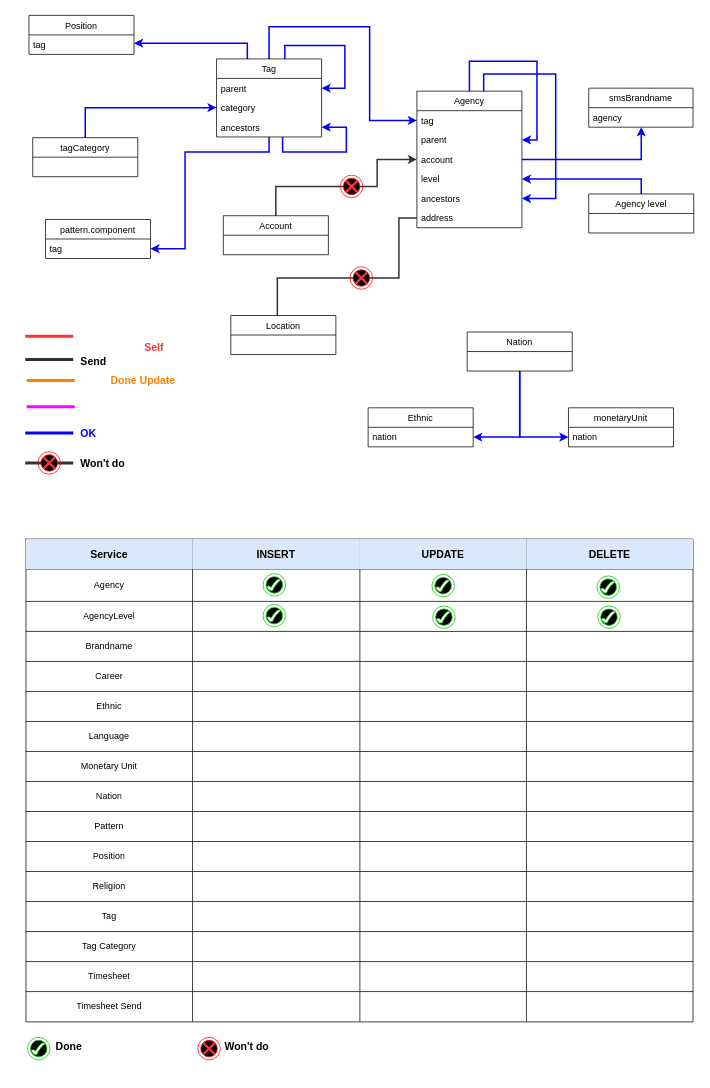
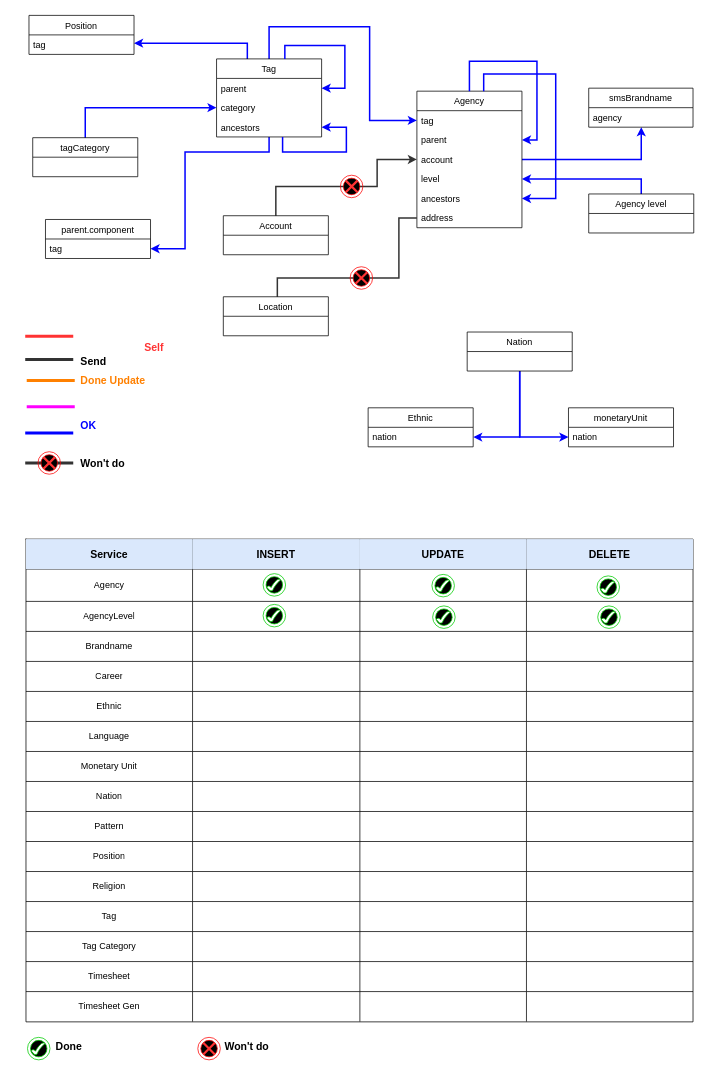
(98, 230) -> (98, 230)
(283, 335) -> (276, 316)
(145, 380) -> (115, 380)
(91, 433) -> (91, 425)
(109, 1006) -> (109, 1006)
